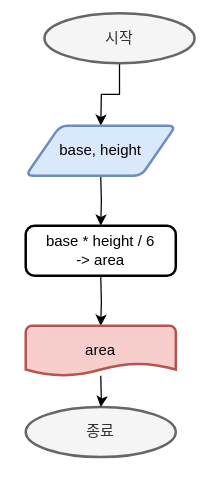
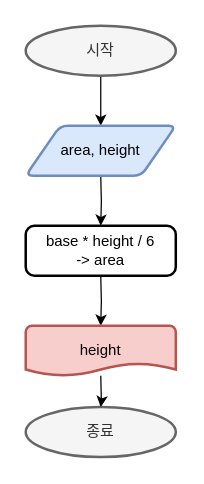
(119, 38) -> (101, 51)
(101, 151) -> (101, 151)
(101, 351) -> (101, 351)
